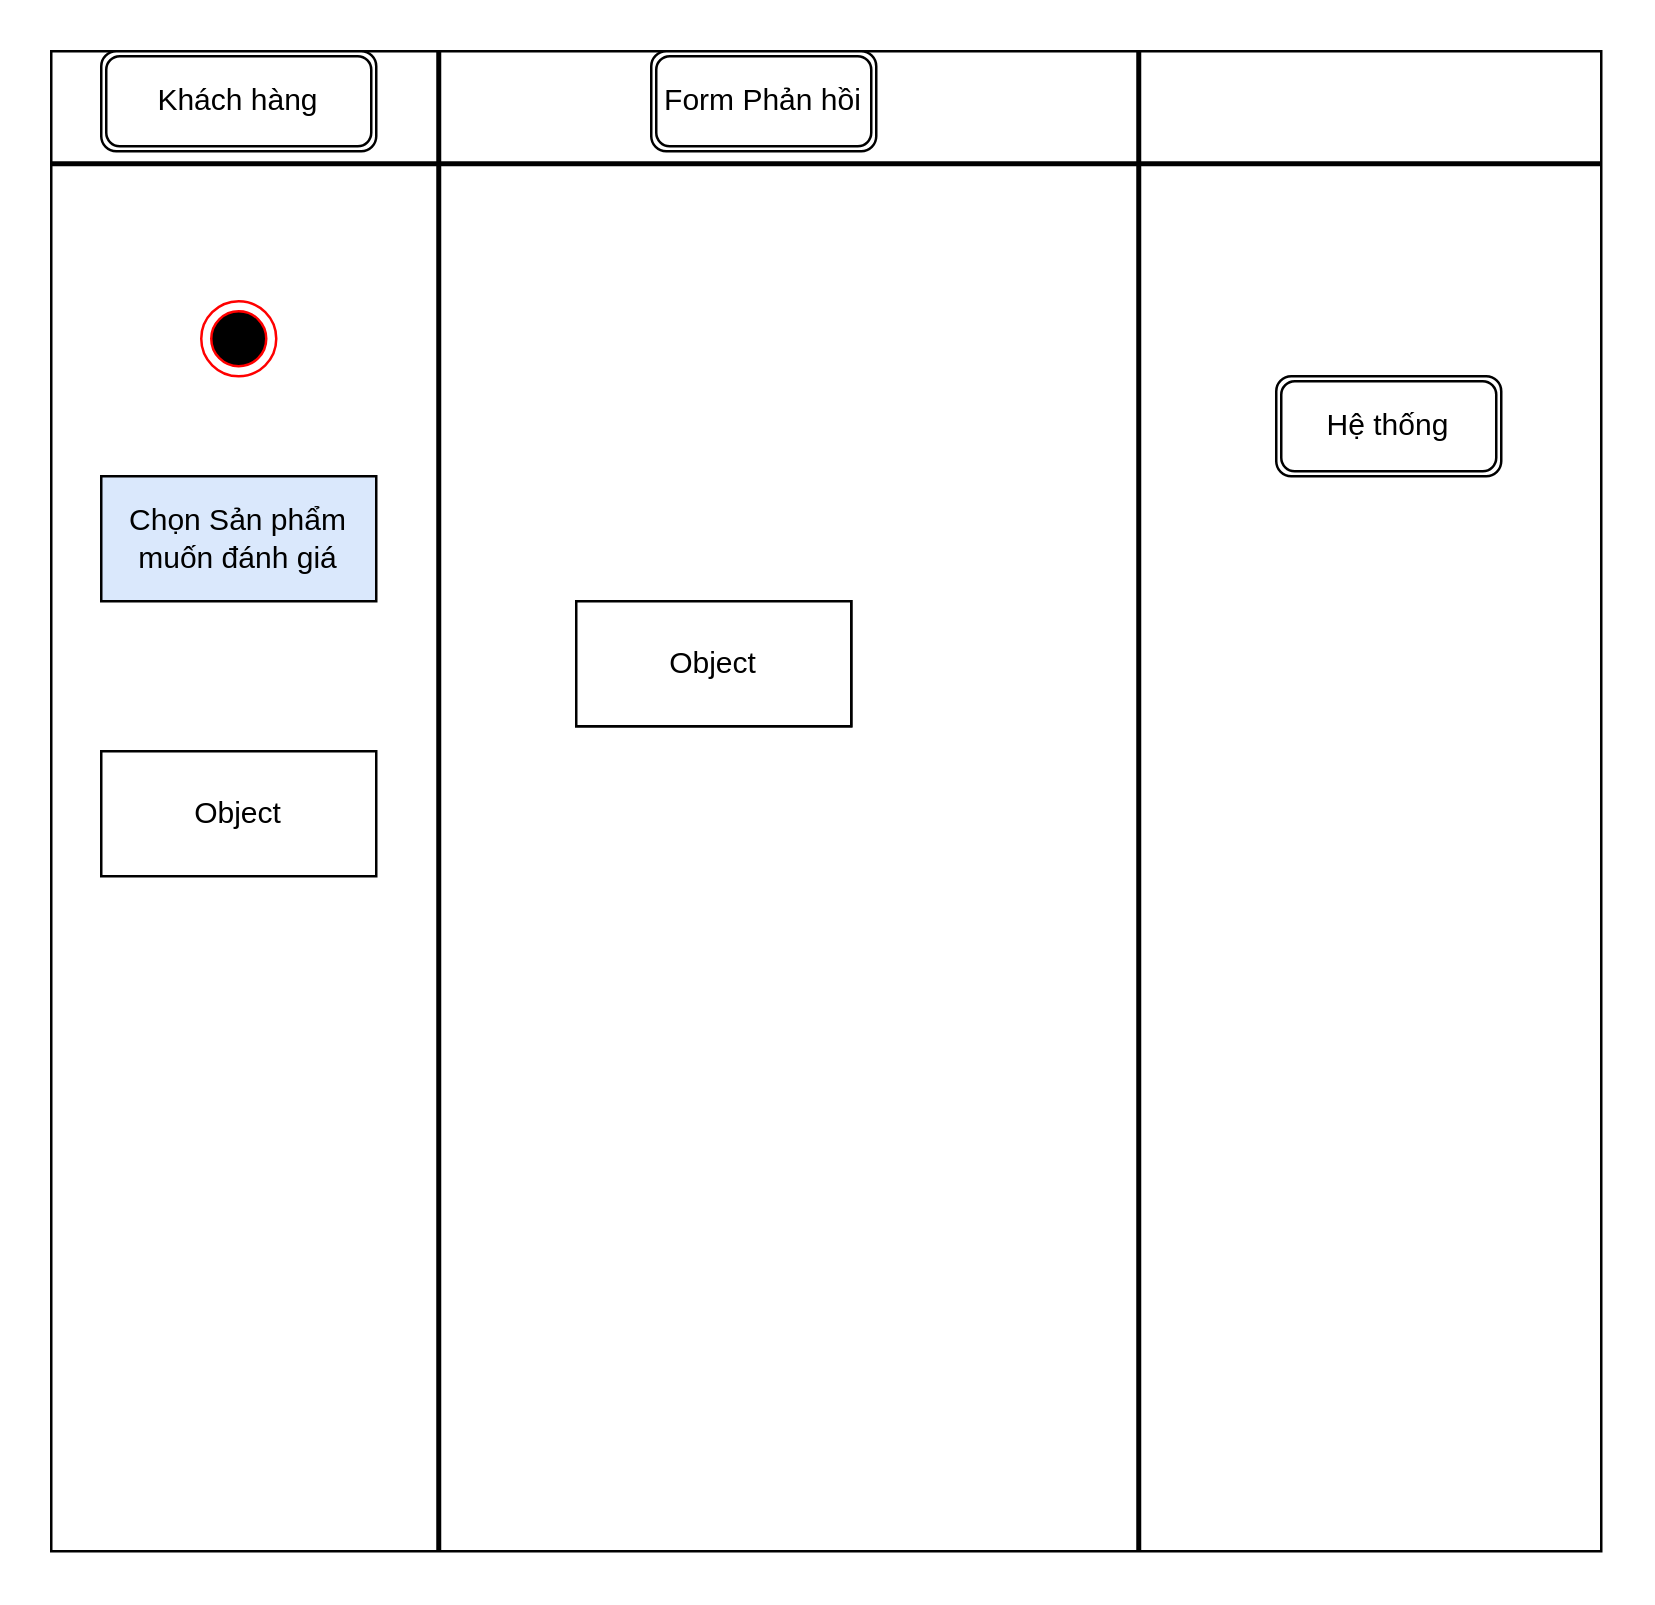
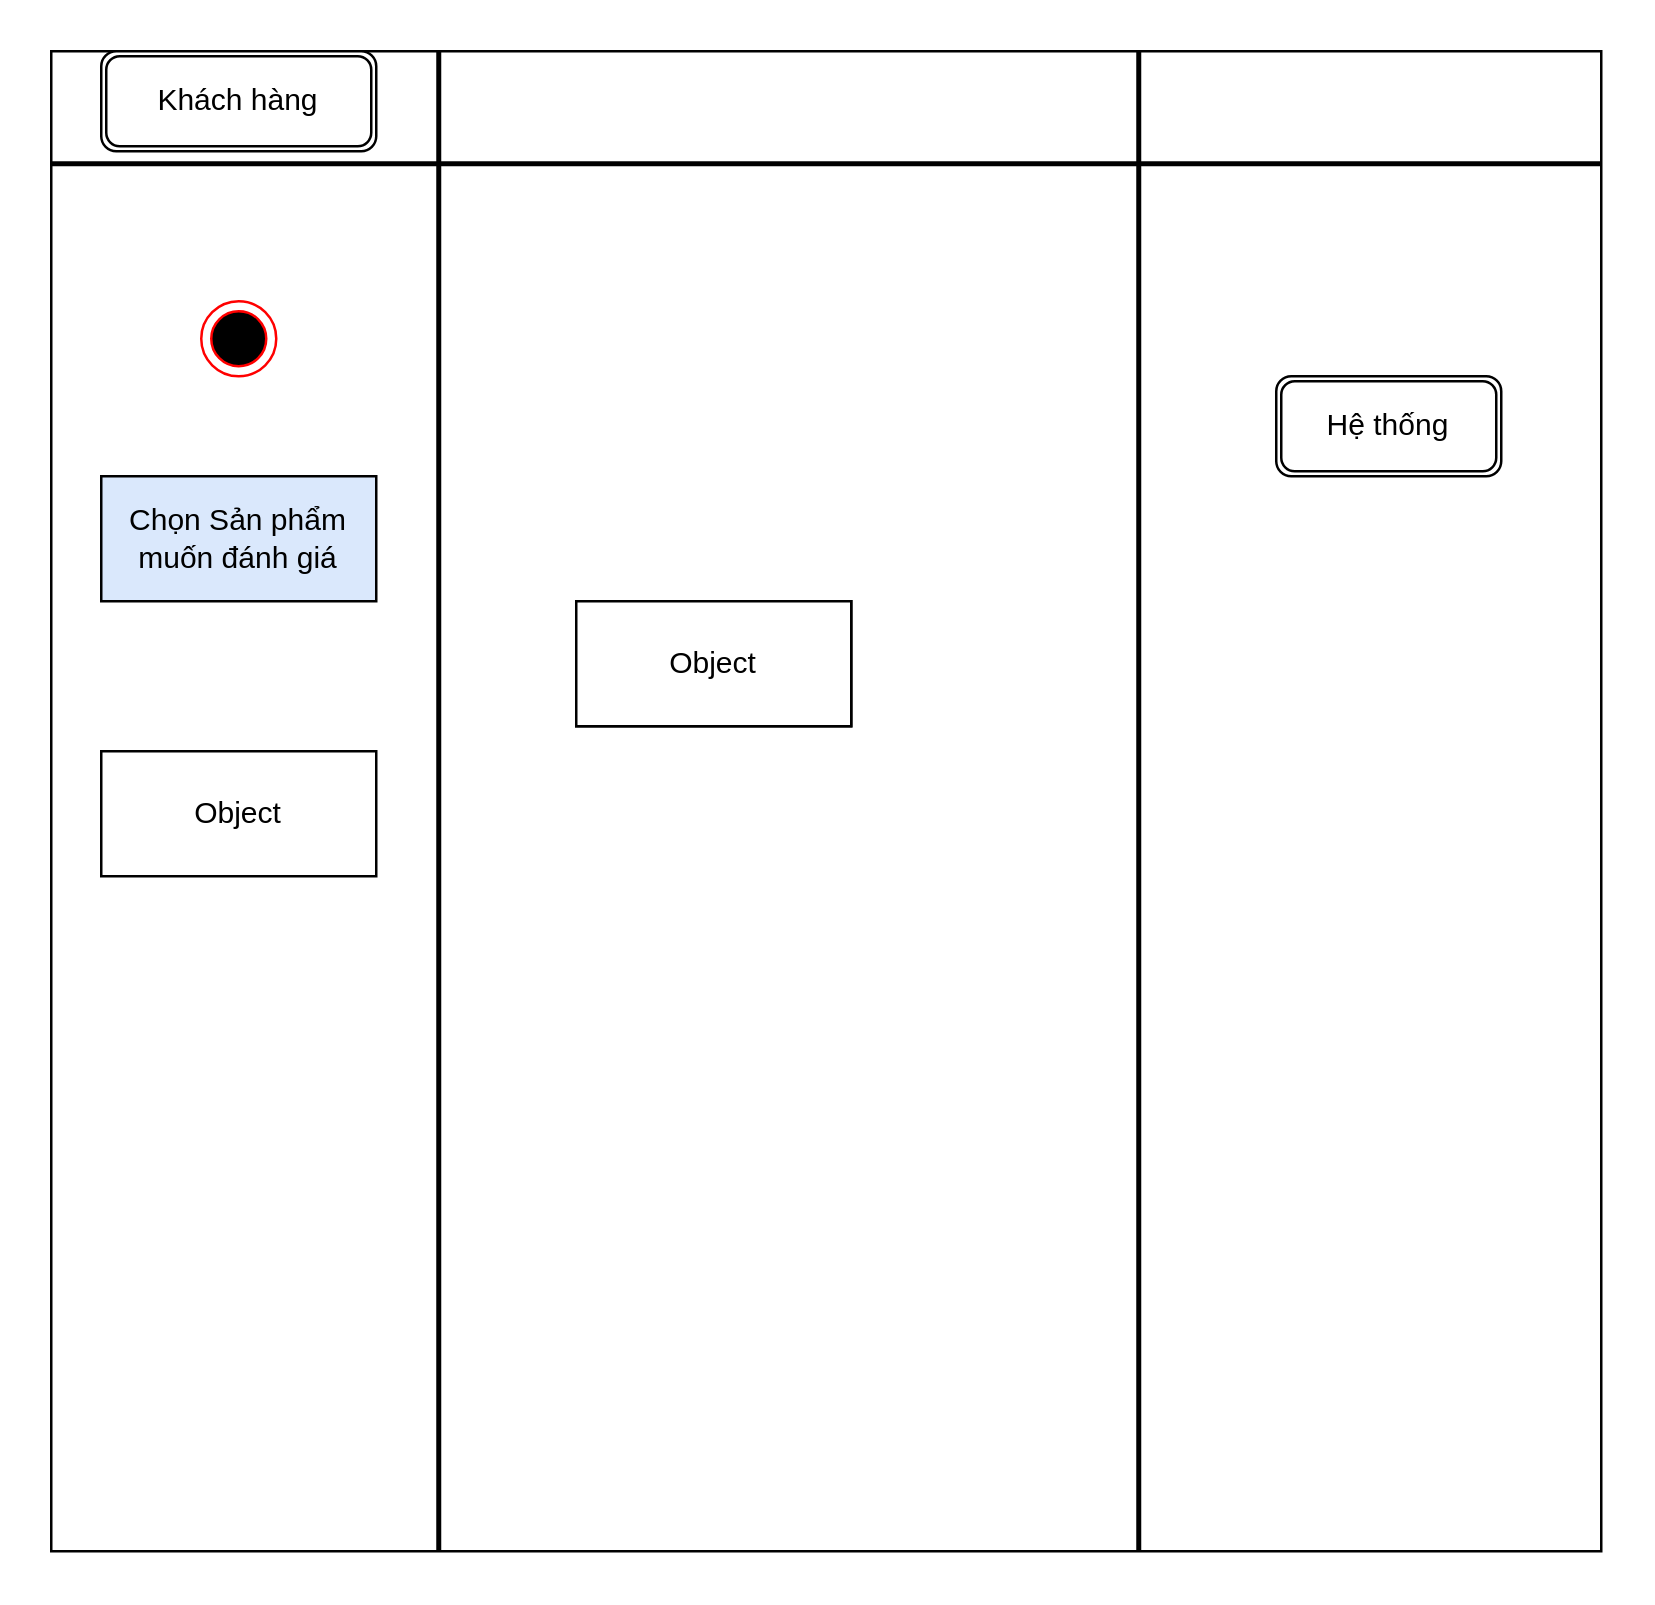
(764, 101) -> none
